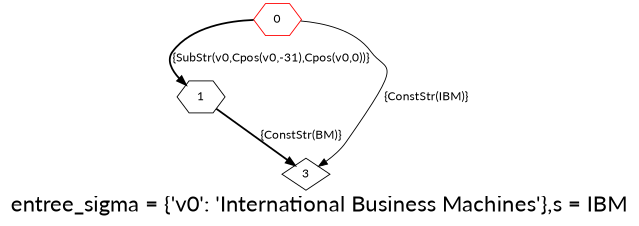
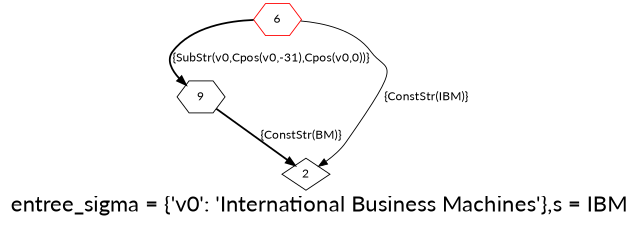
(278, 20) -> (278, 20)
(201, 97) -> (201, 97)
(306, 174) -> (306, 174)
